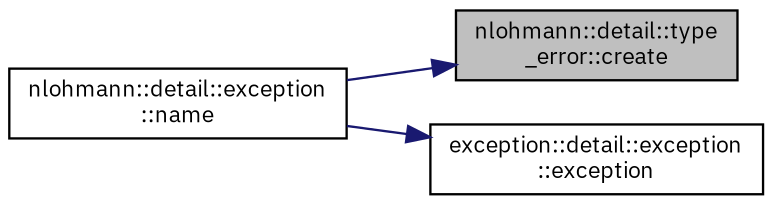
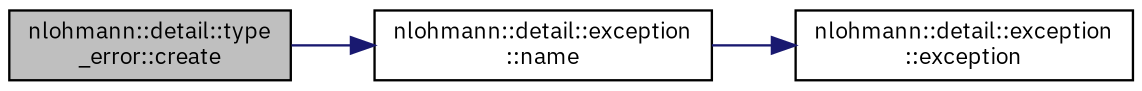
(390, 74) -> (321, 45)
(597, 159) -> (964, 45)
